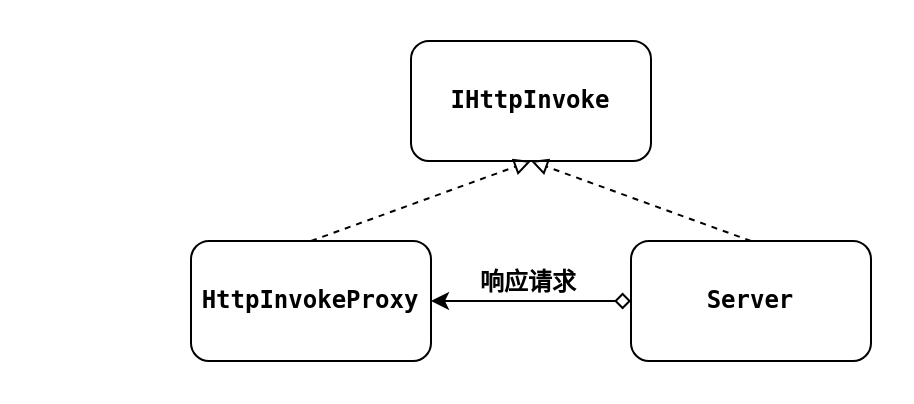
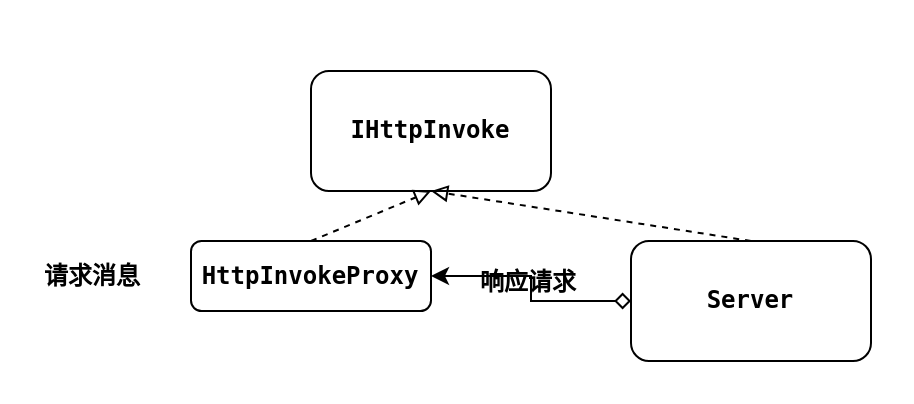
(531, 101) -> (431, 131)
none -> (101, 277)
(311, 301) -> (311, 276)
